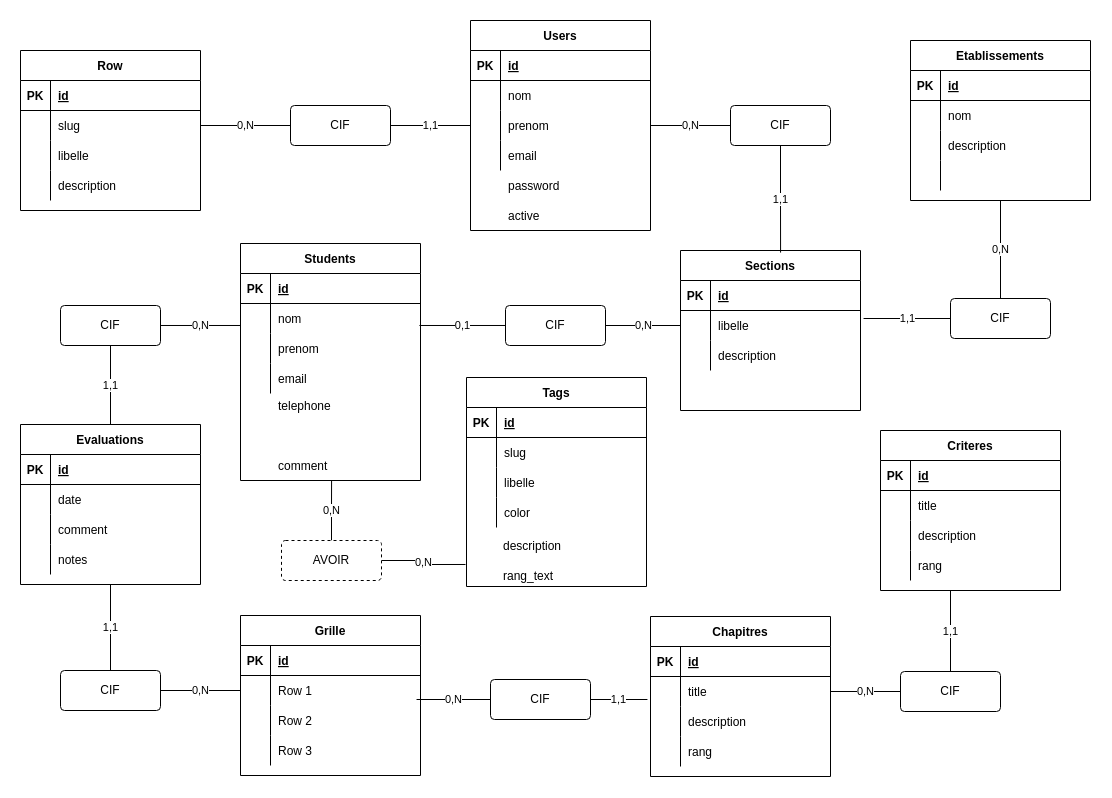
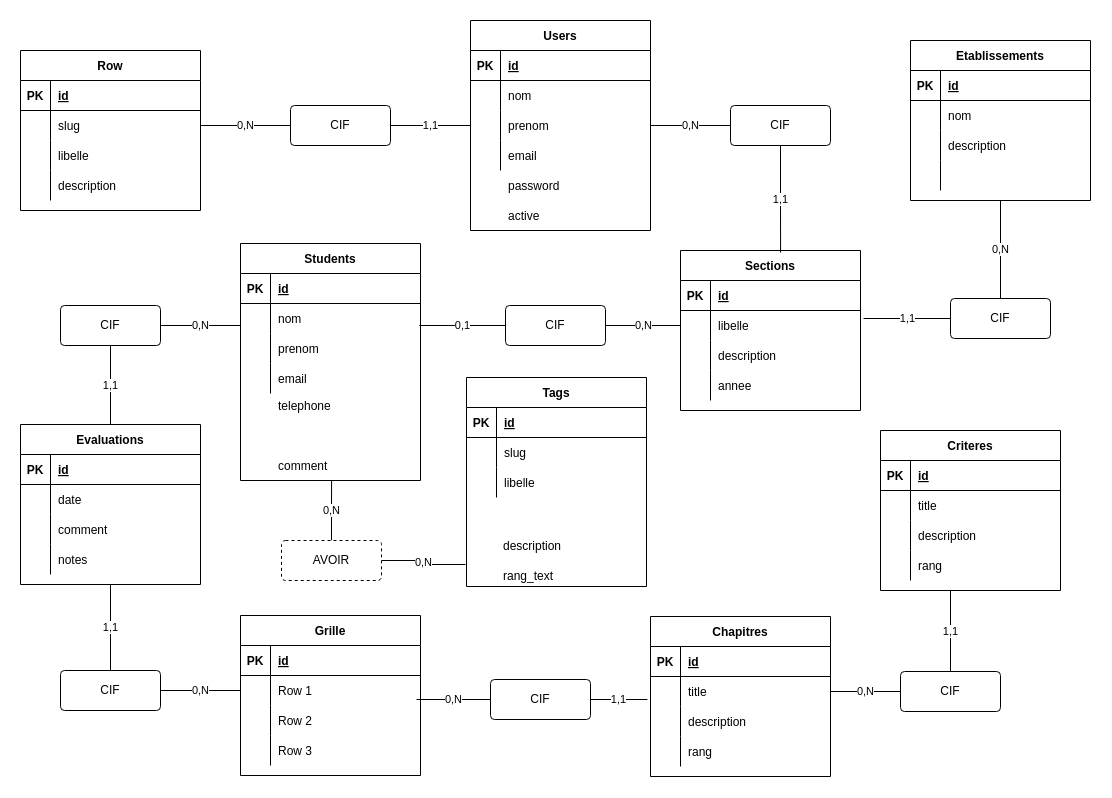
none -> (786, 386)
(572, 513) -> none
